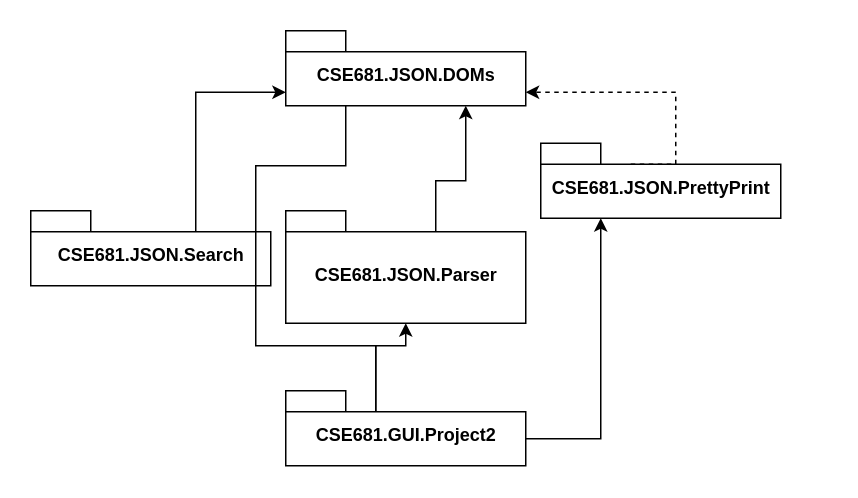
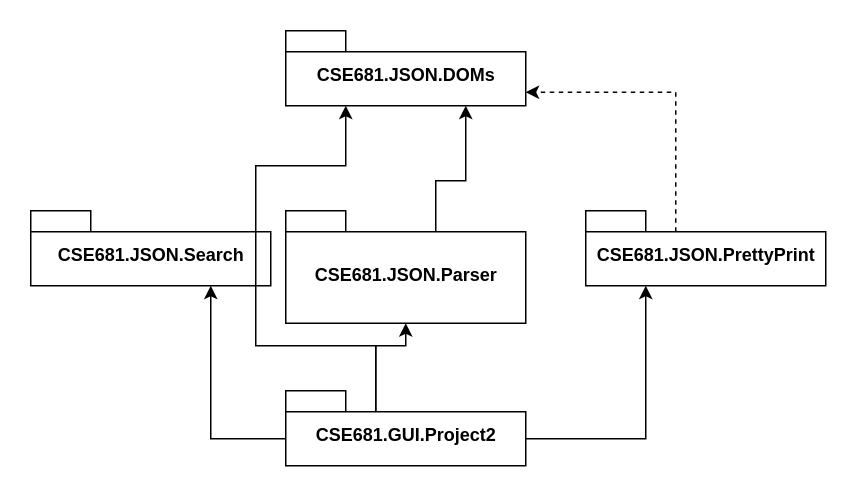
(346, 112) -> (346, 117)
(196, 123) -> none
(661, 181) -> (706, 248)
none -> (211, 405)
